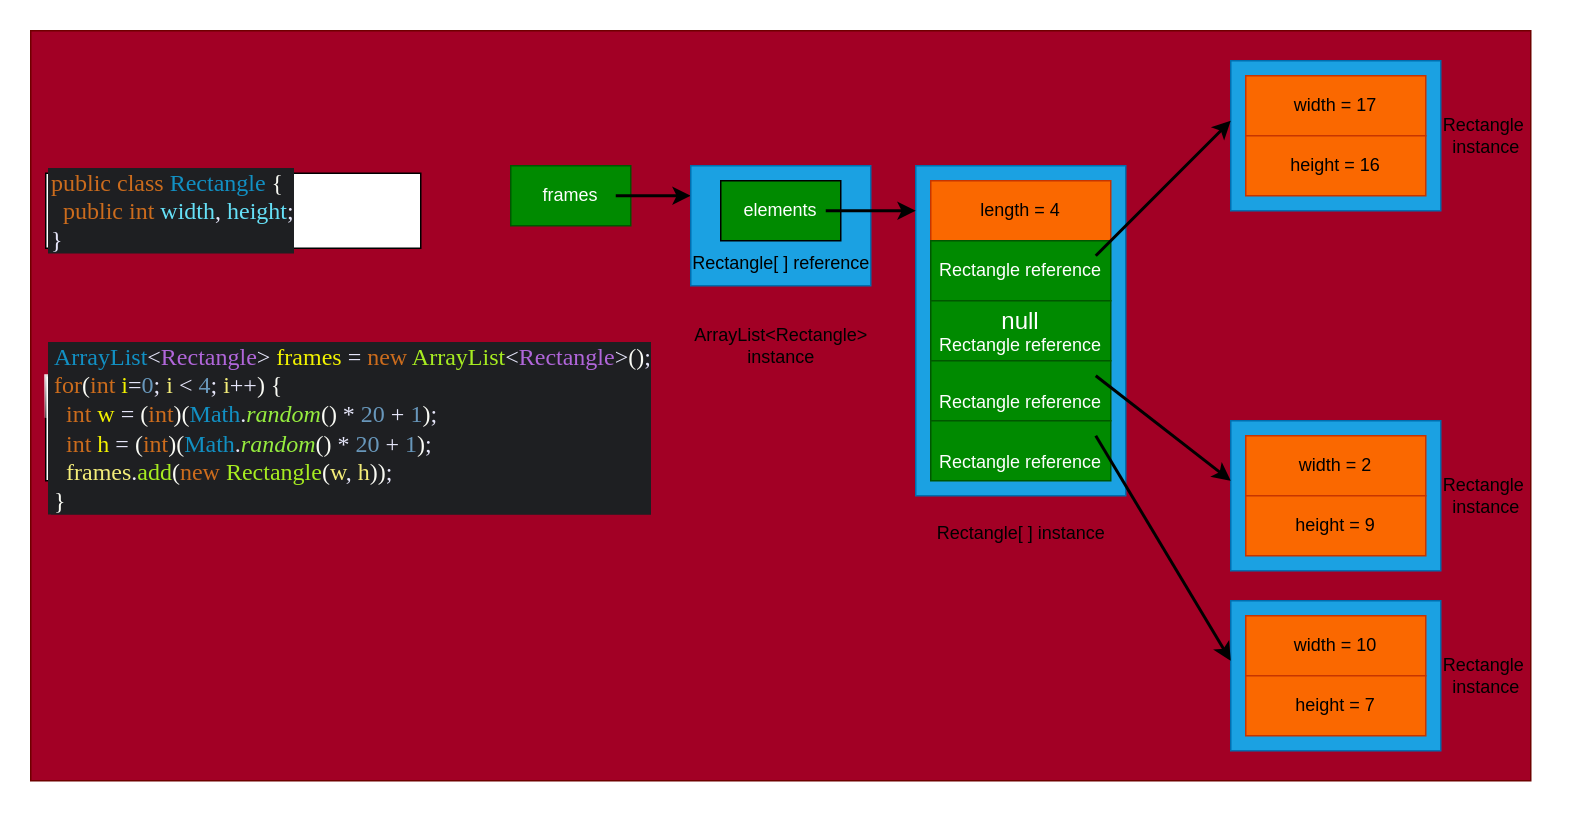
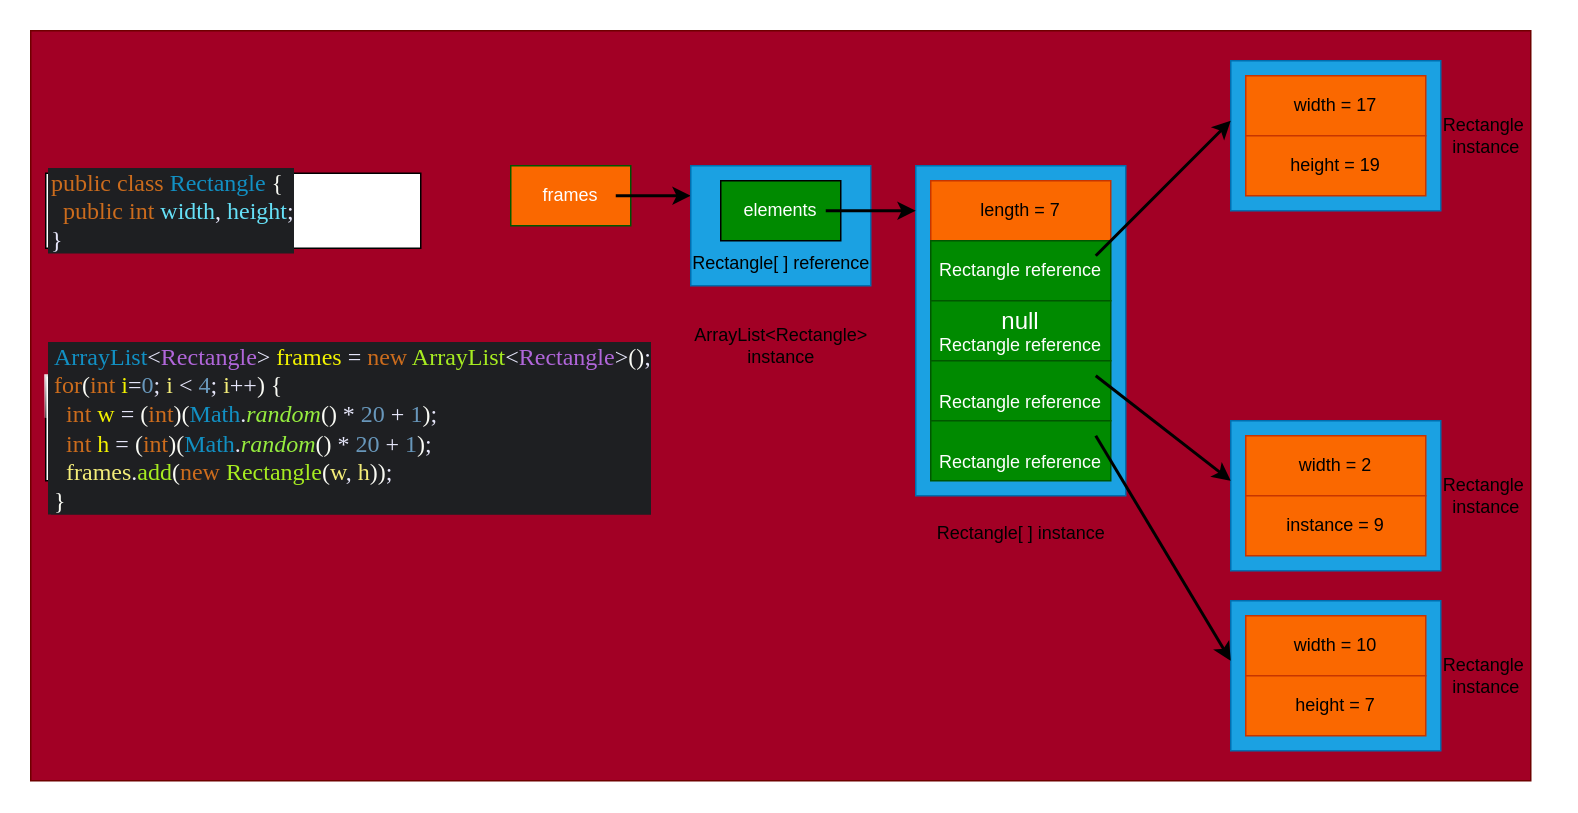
(1336, 166) -> (1336, 166)
(571, 196) -> (571, 196)
(1021, 211) -> (1021, 211)
(1336, 526) -> (1336, 526)
